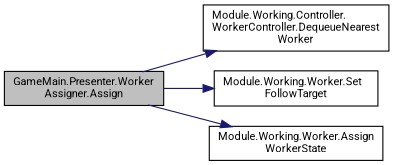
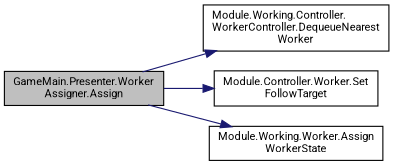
(296, 88) -> (296, 88)
